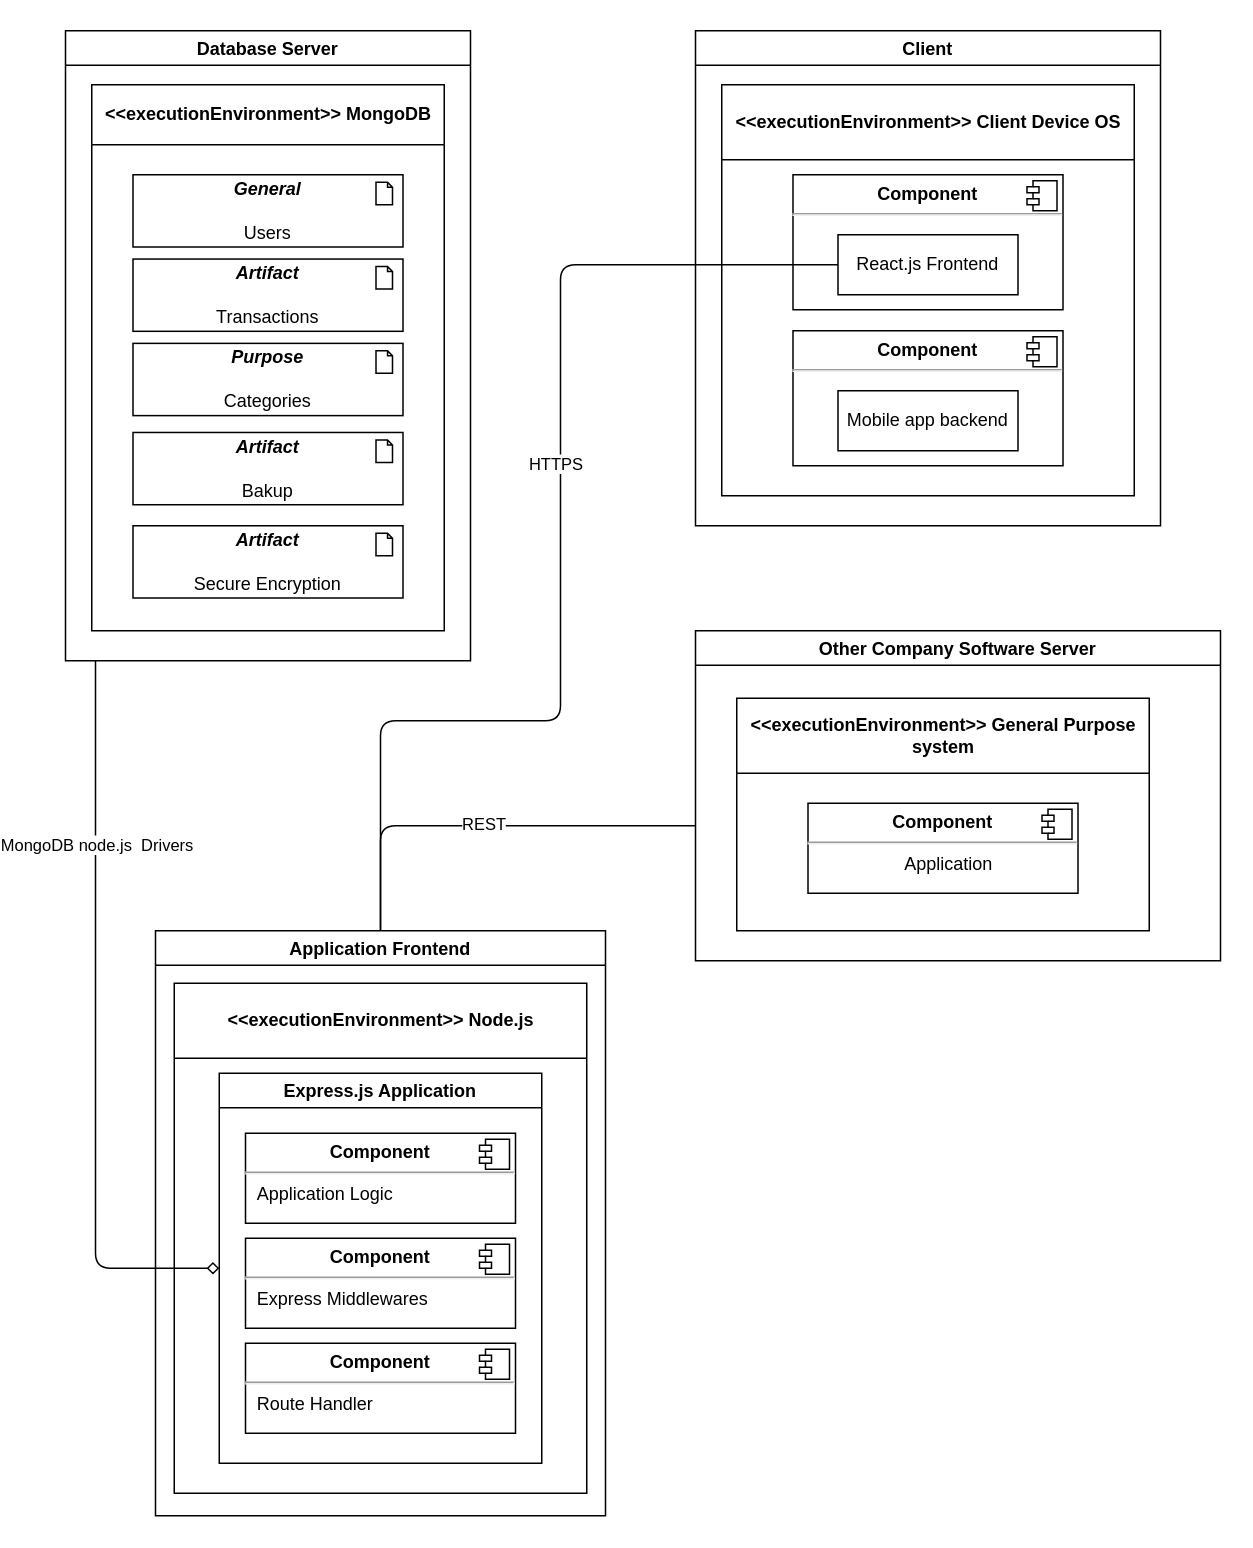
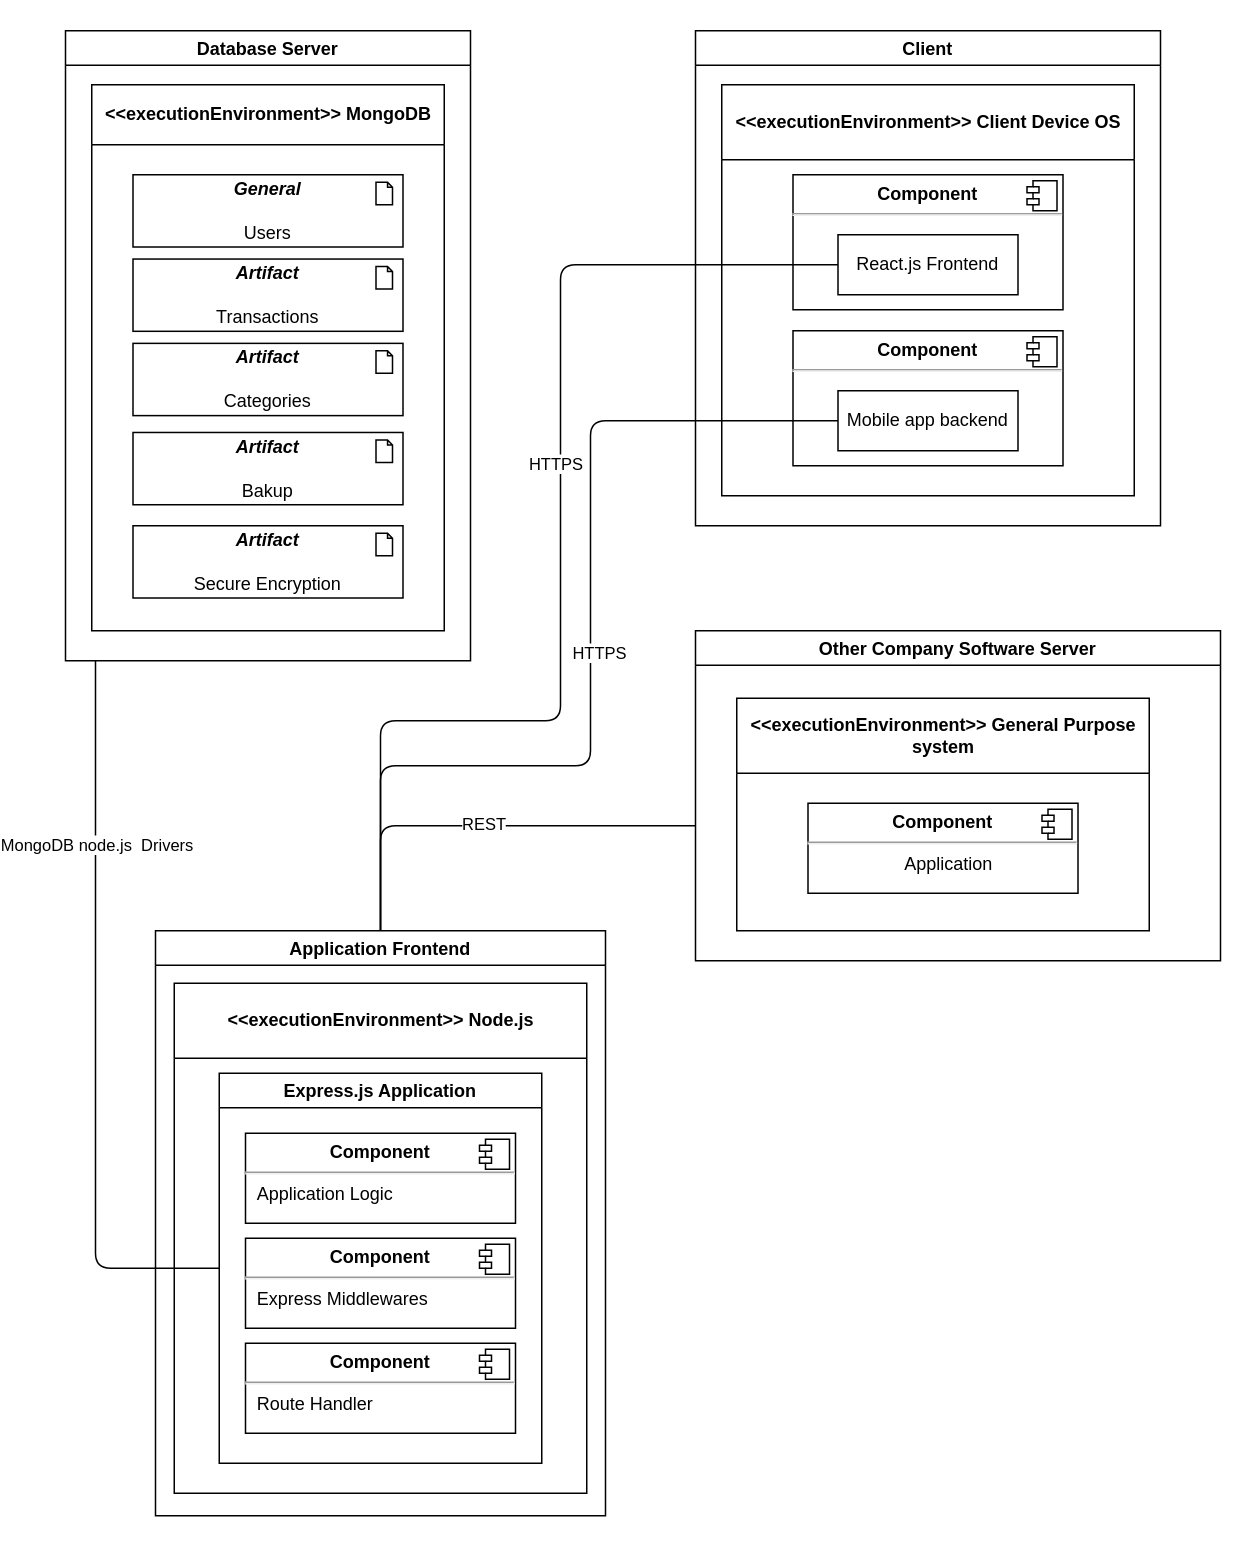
(268, 379) -> (268, 379)
none -> (590, 573)
(206, 1268) -> (211, 1268)
